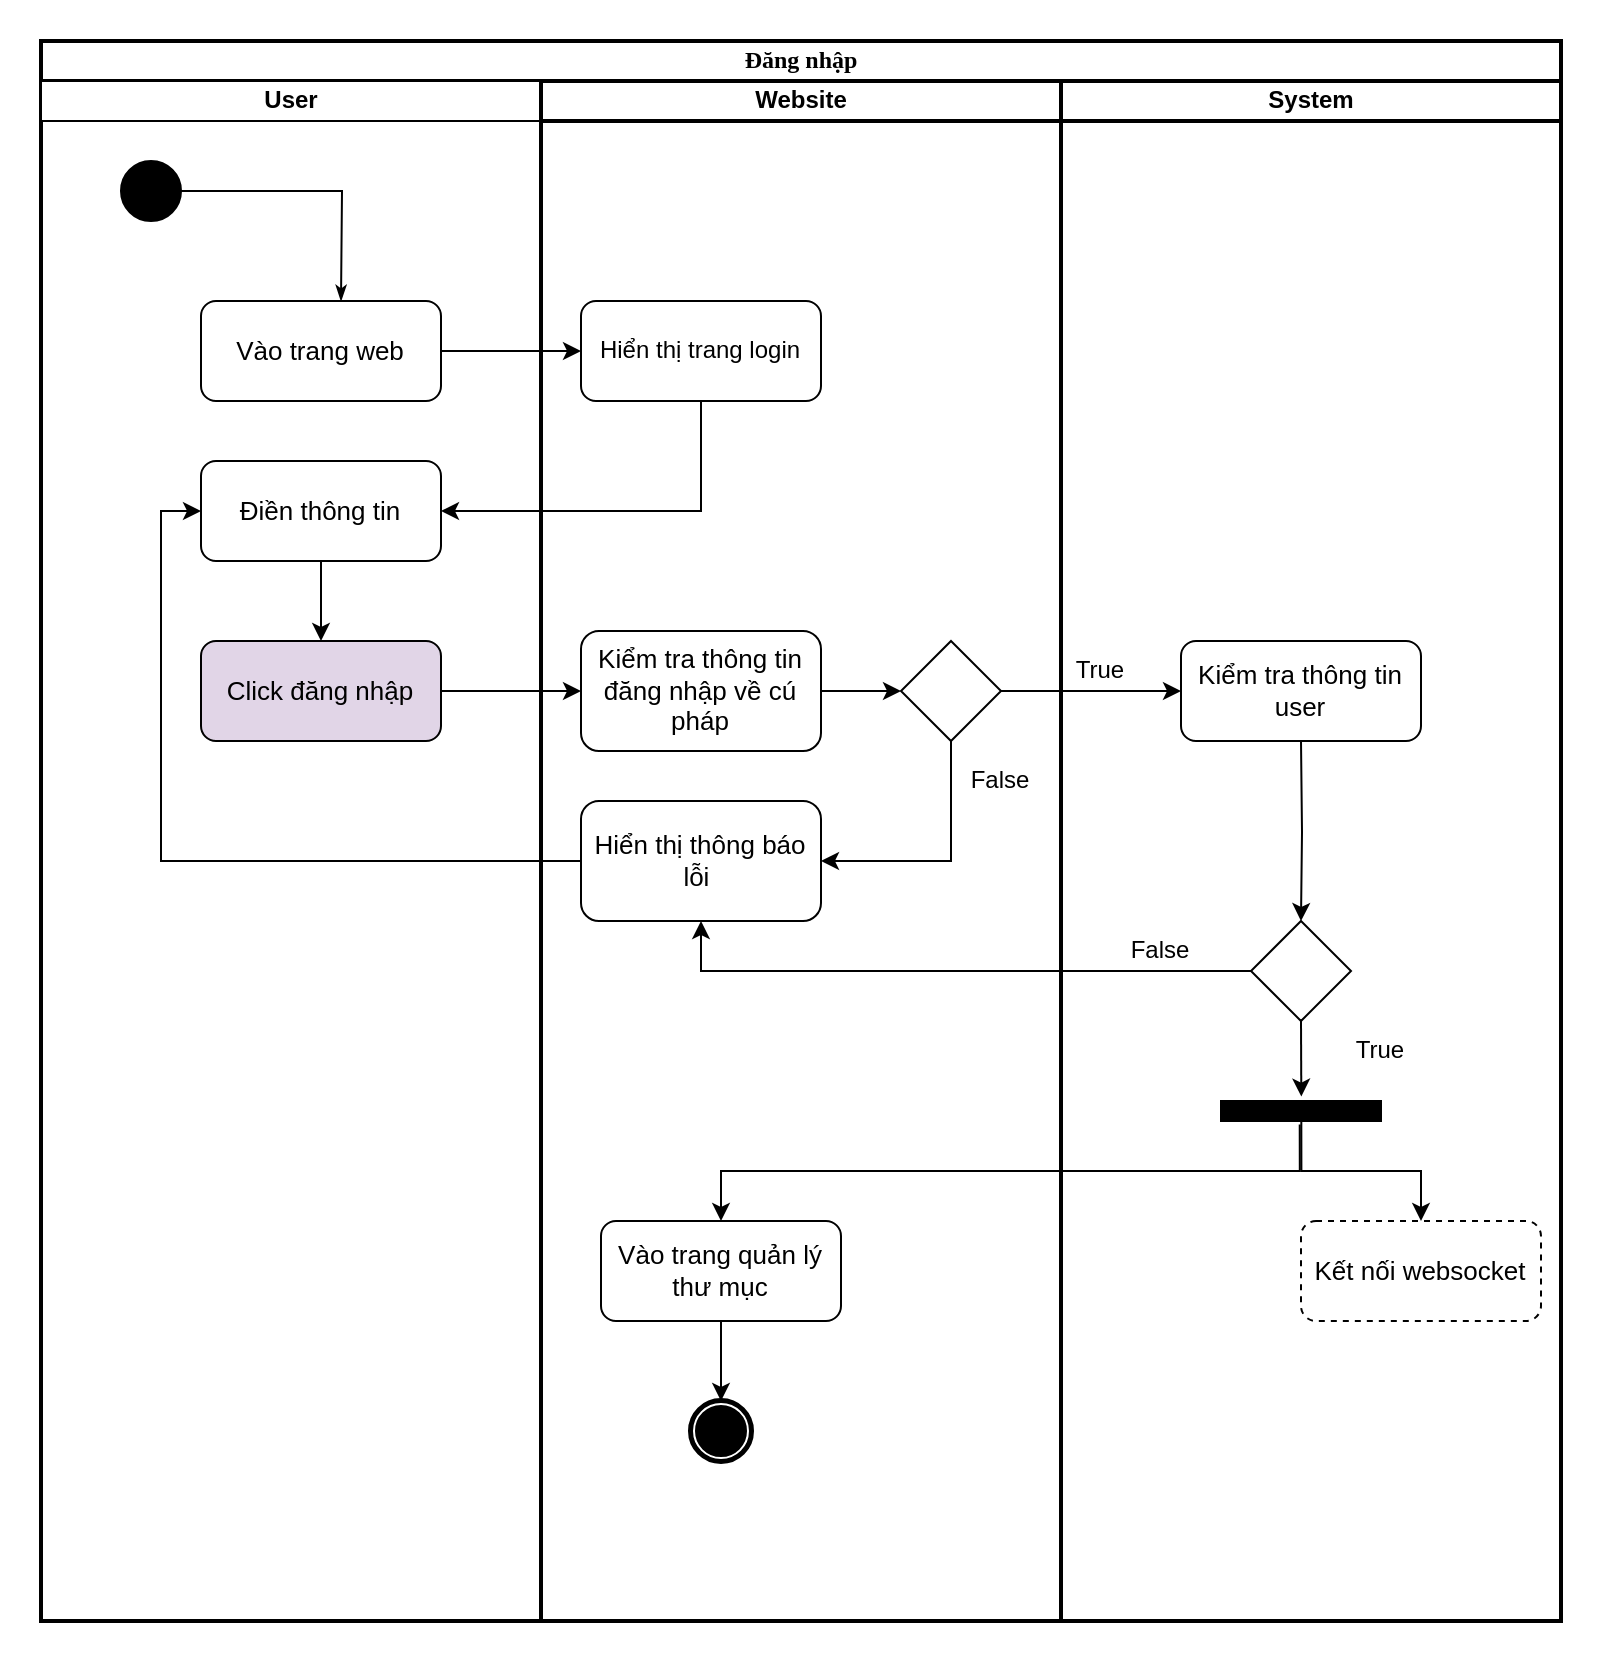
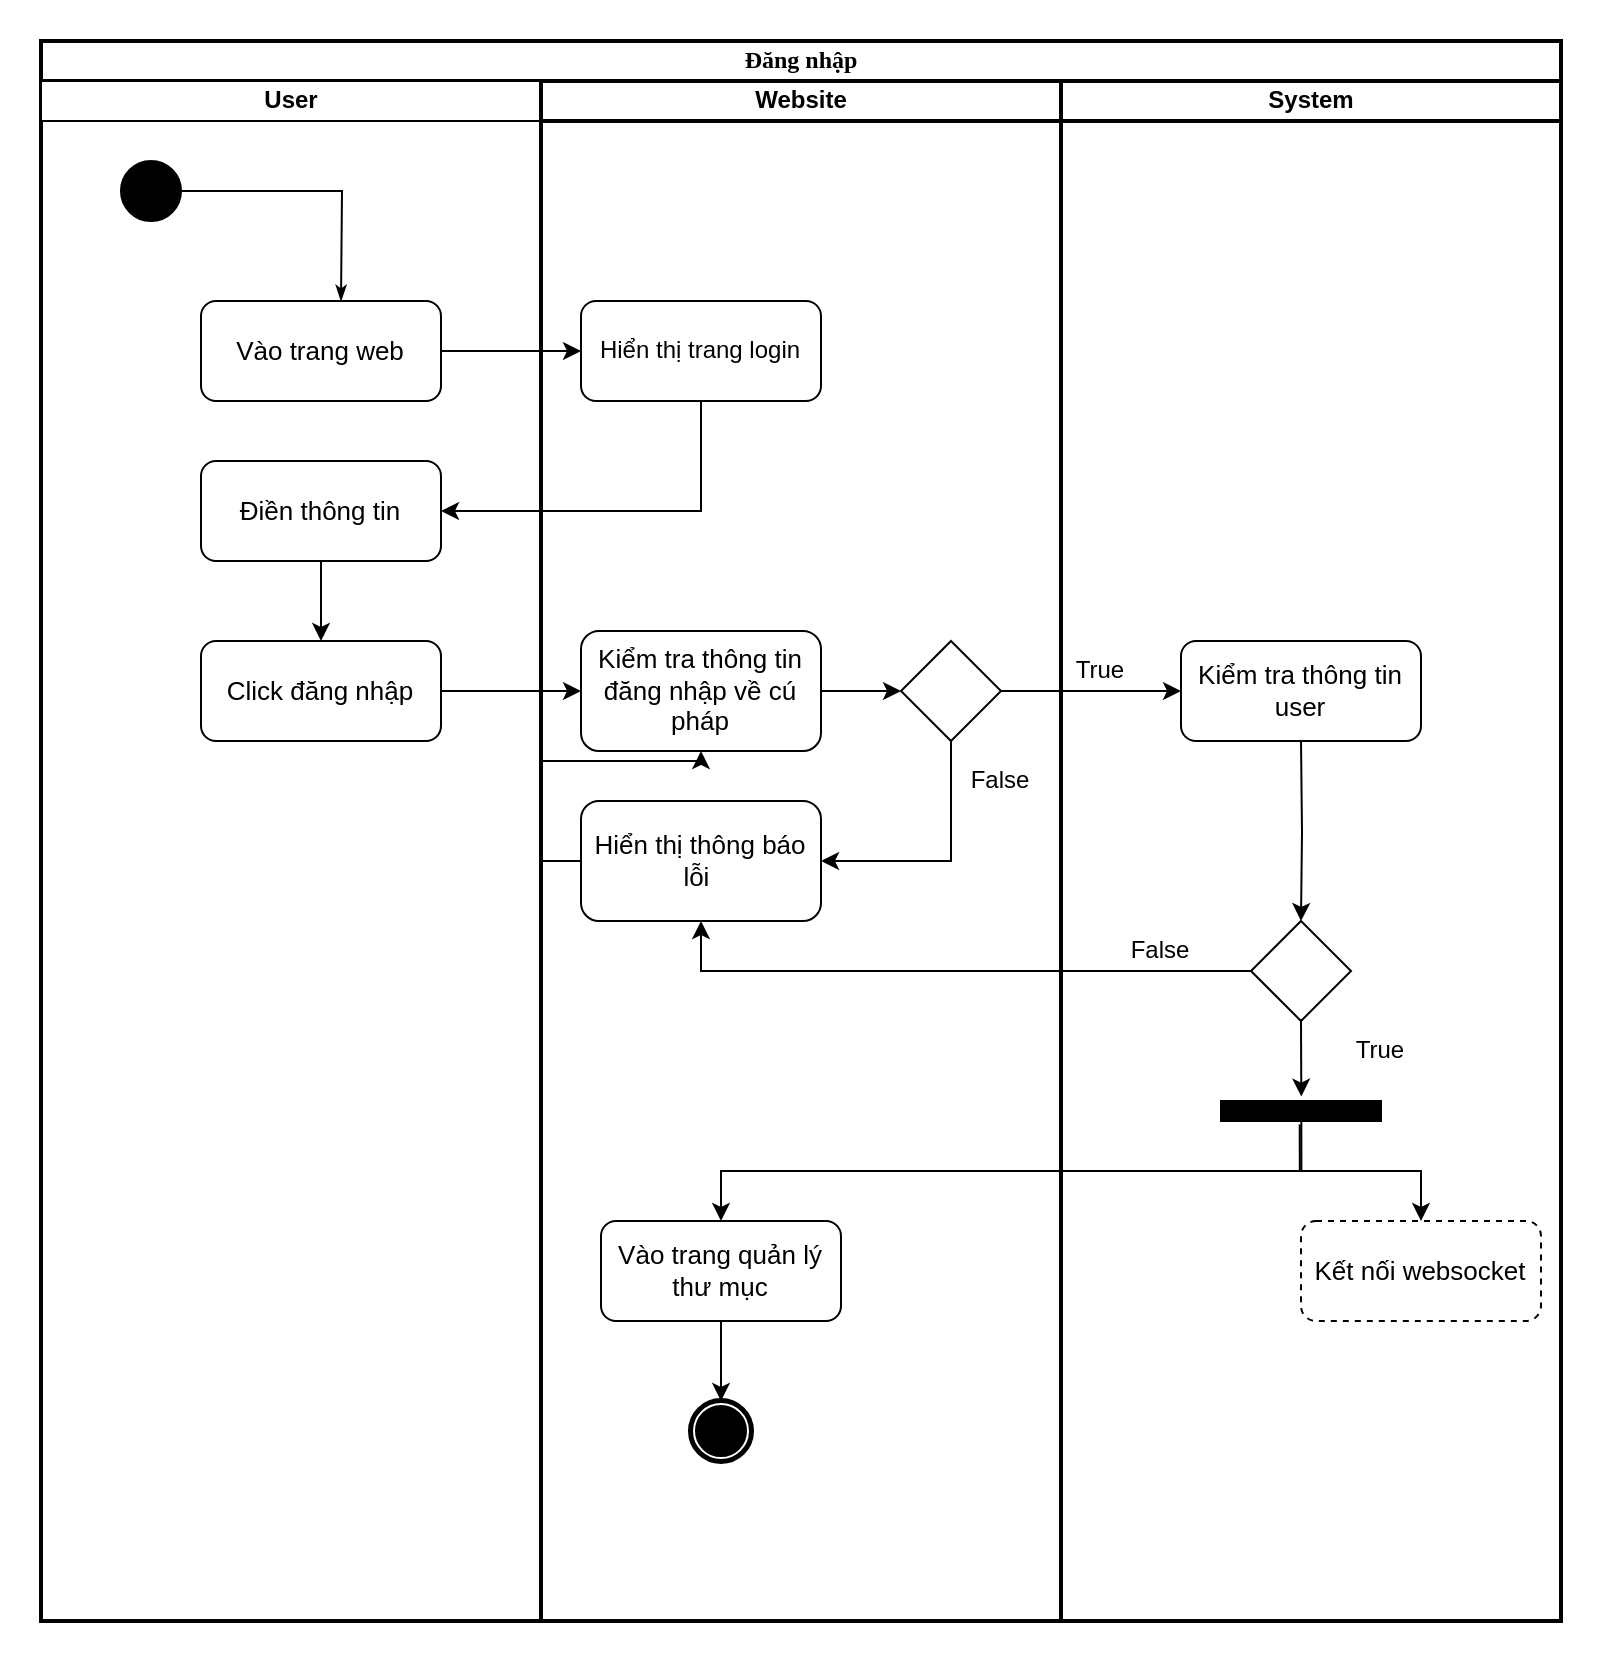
(321, 691) -> (321, 691)
(161, 861) -> (624, 761)
